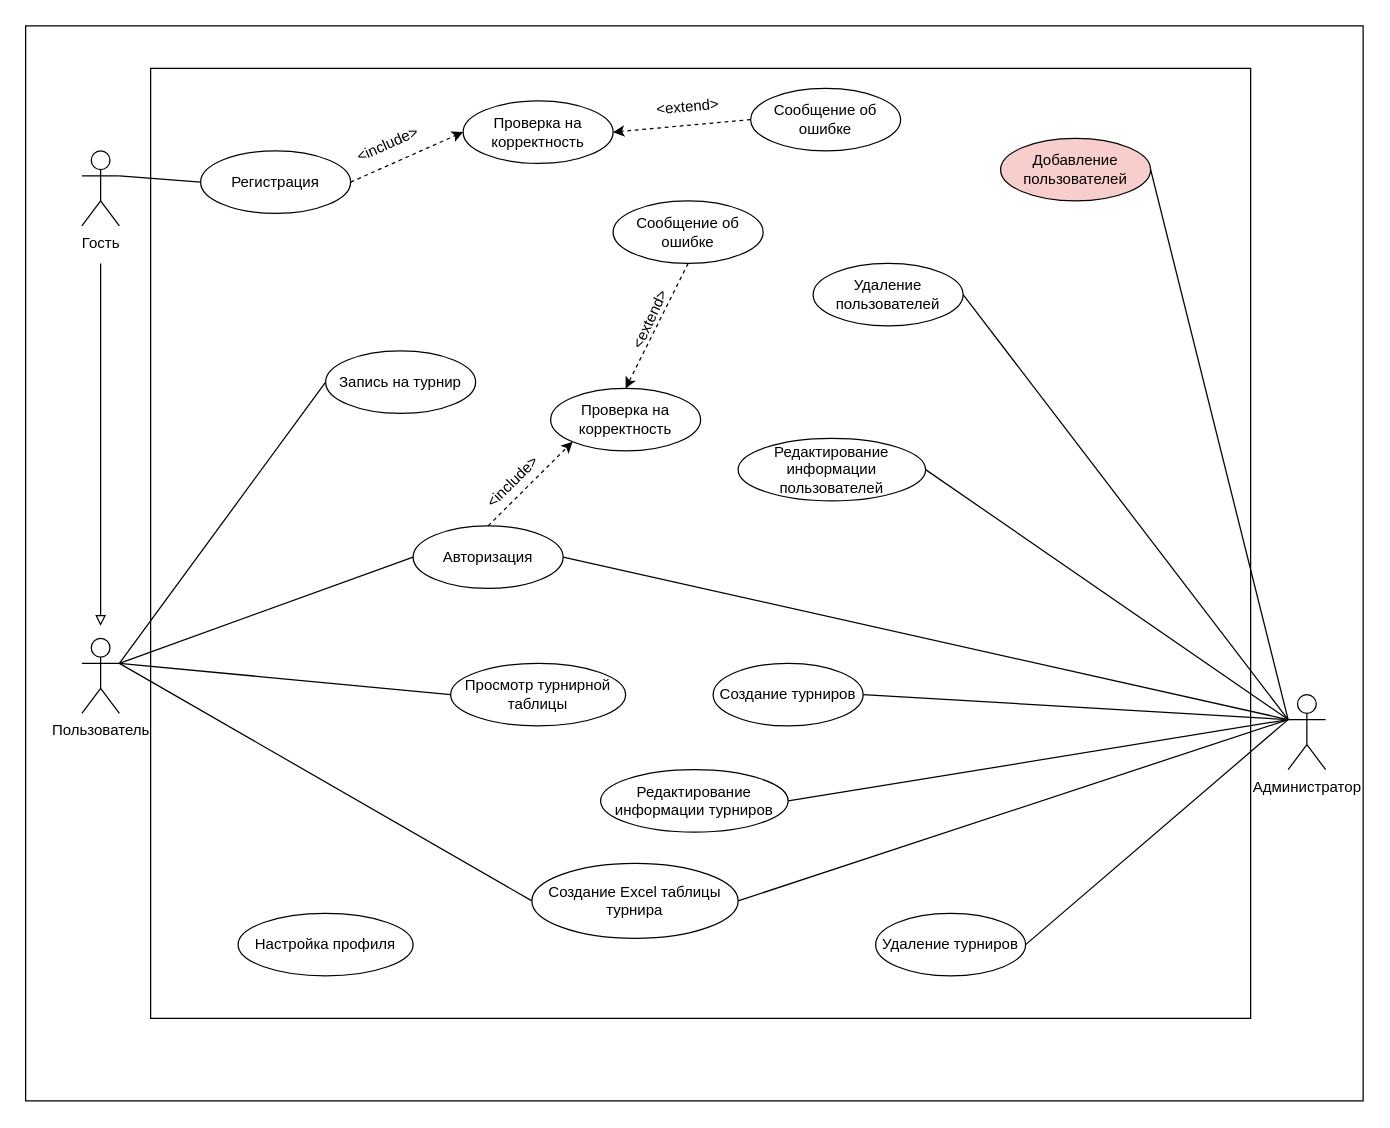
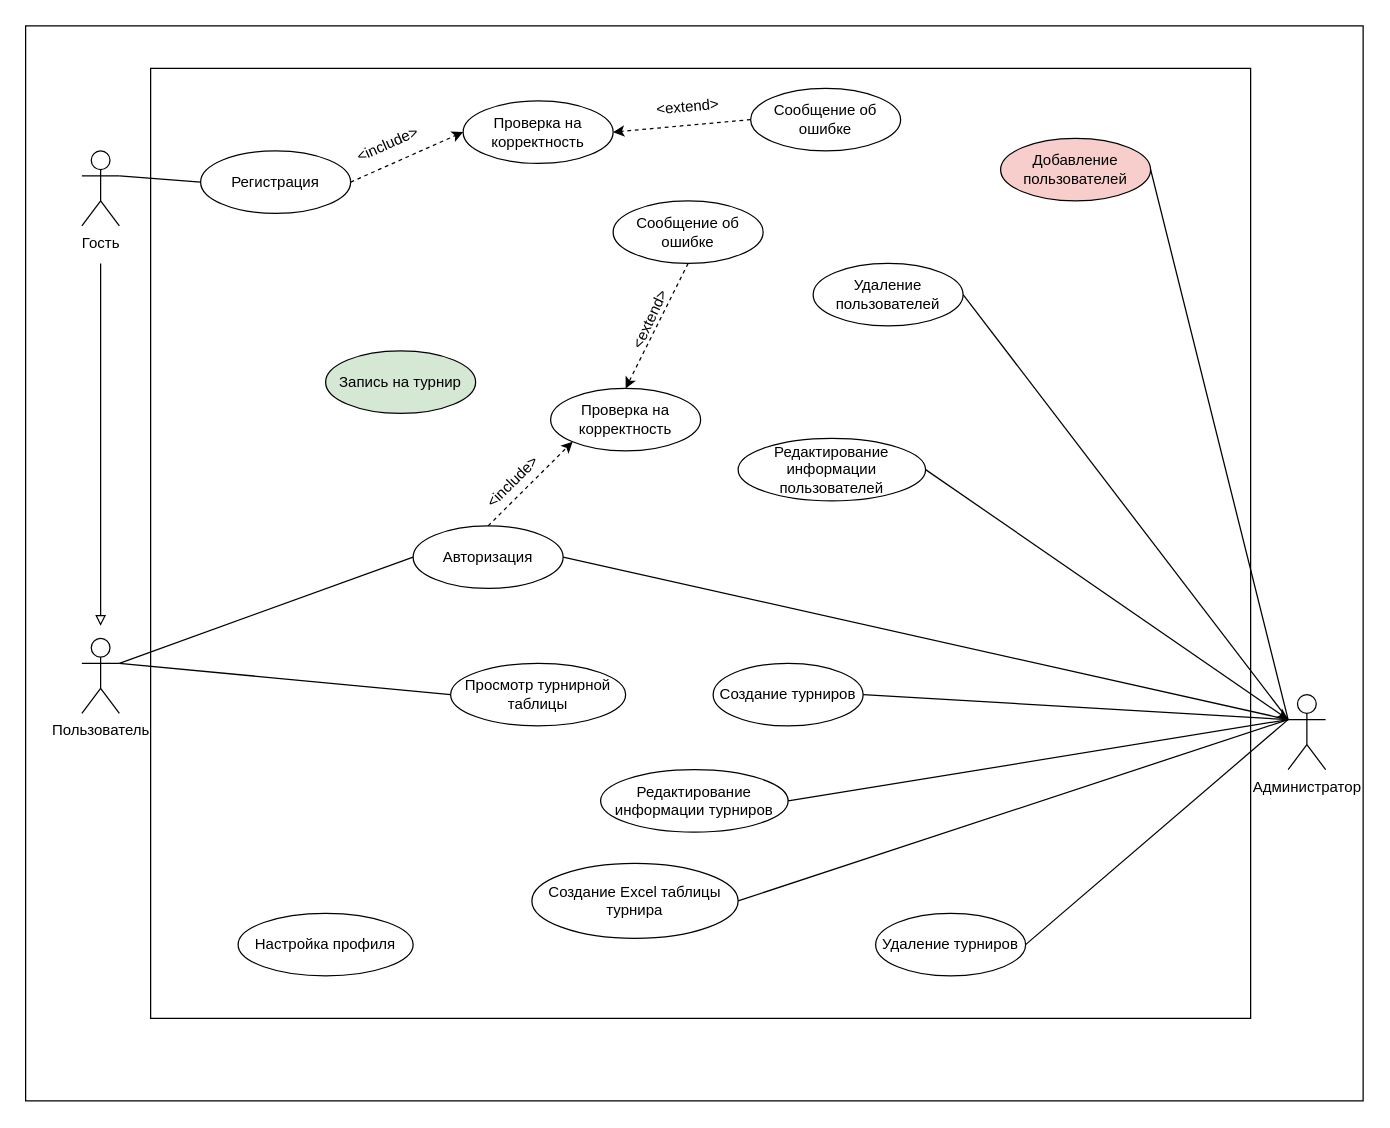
(401, 382) -> (401, 382)
(224, 521) -> none
(1280, 714) -> (1280, 714)
(328, 783) -> none
